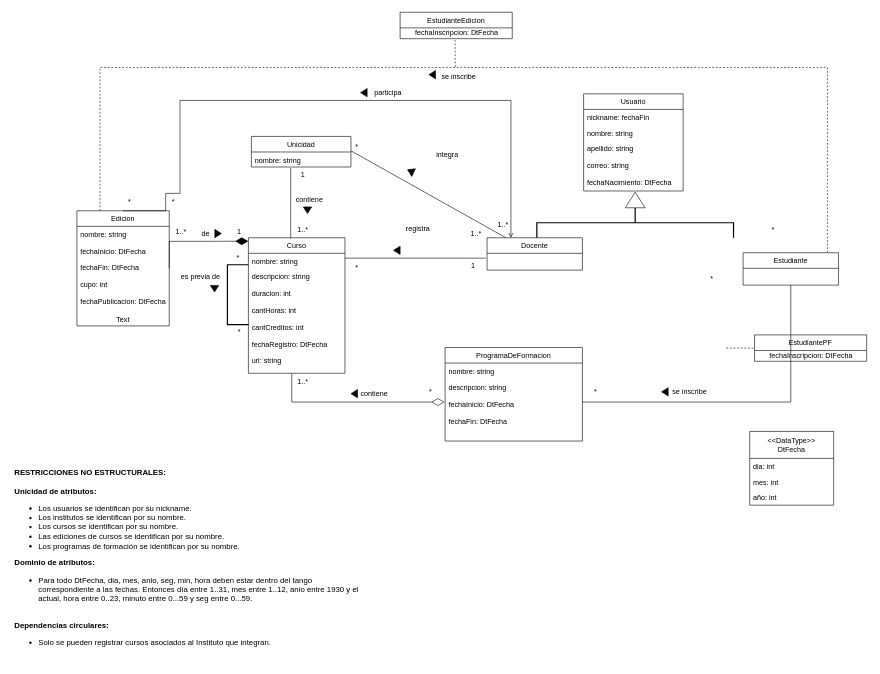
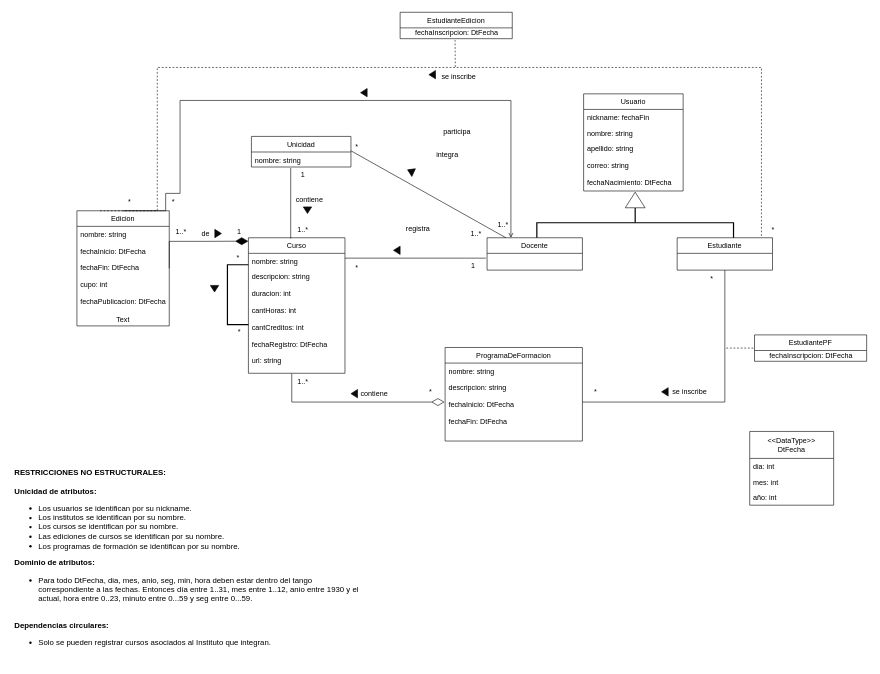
(388, 93) -> (457, 132)
(791, 269) -> (725, 254)
(200, 278) -> none
